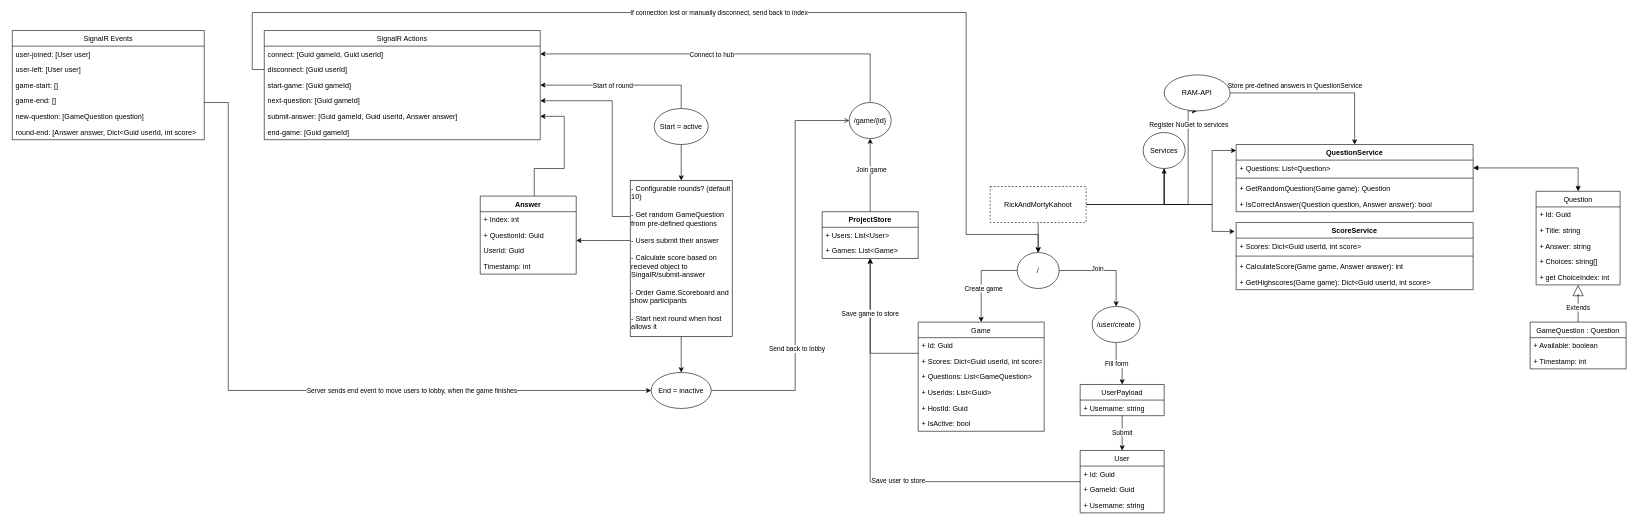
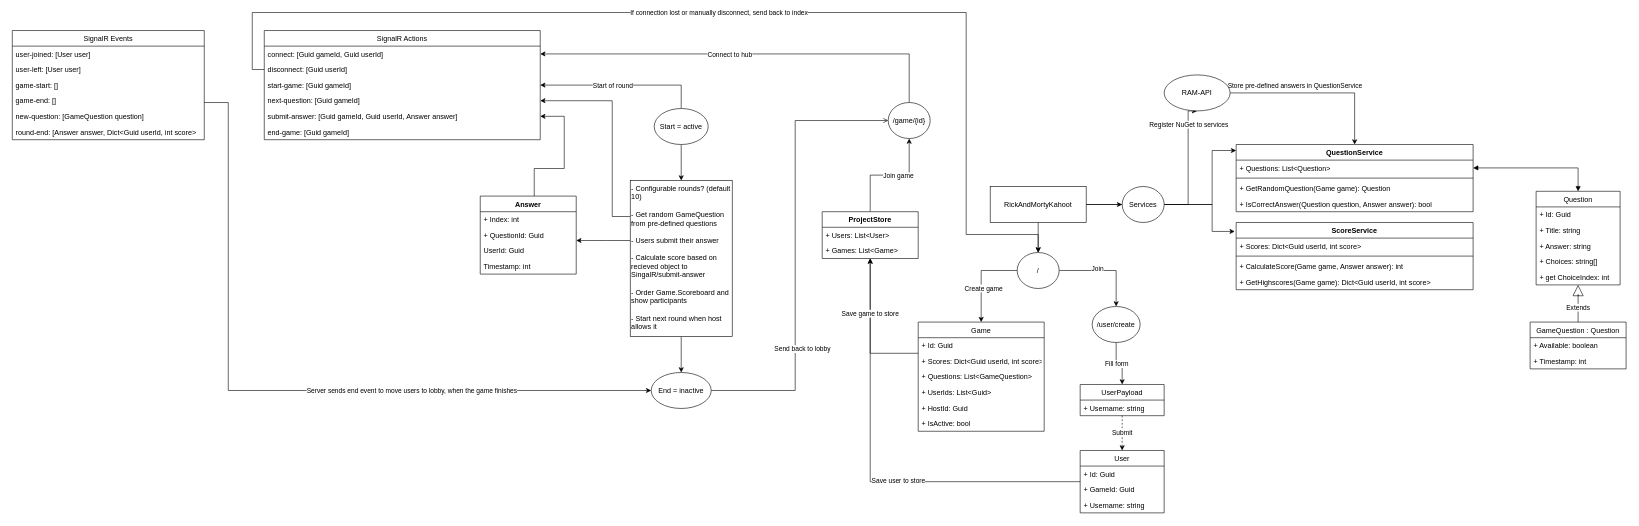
(870, 120) -> (909, 120)
(1164, 150) -> (1143, 204)
(1038, 204) -> (1038, 204)
(1122, 427) -> (1122, 427)
